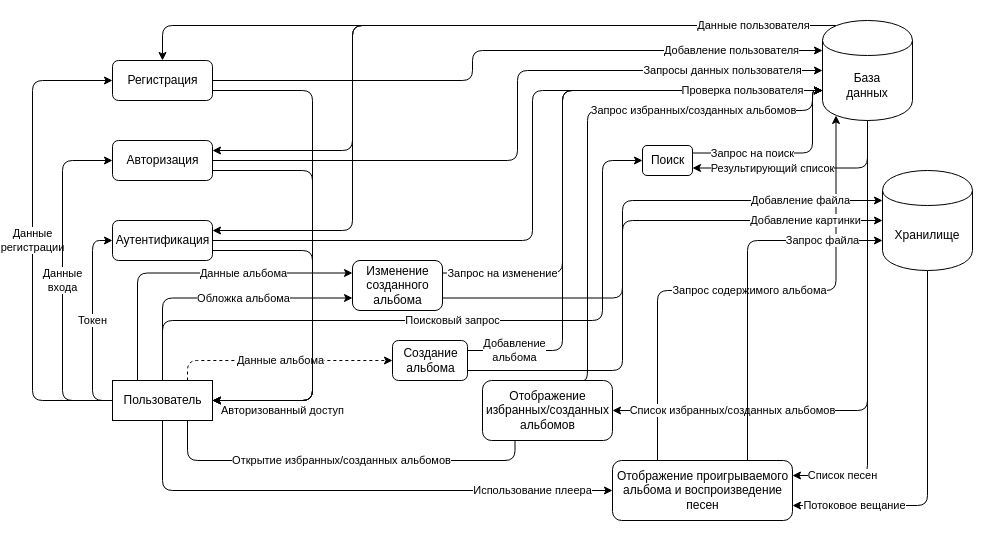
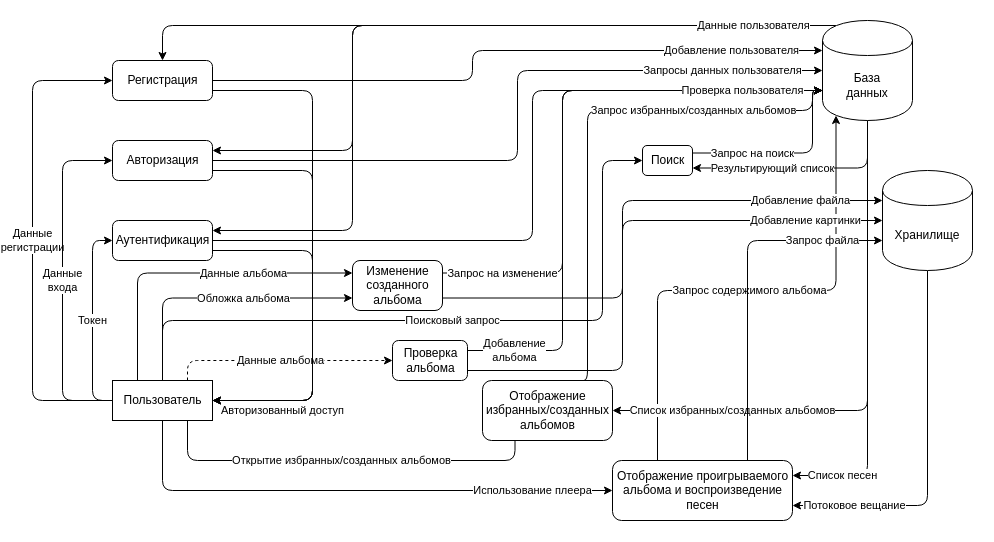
(431, 361) -> (431, 361)
